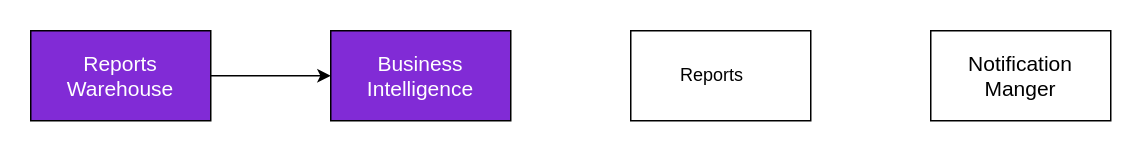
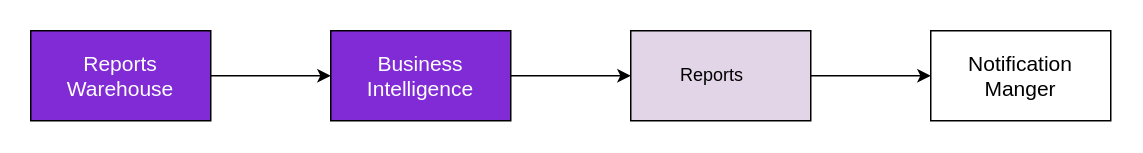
none -> (566, 76)
(721, 76) -> (721, 76)
none -> (866, 76)
